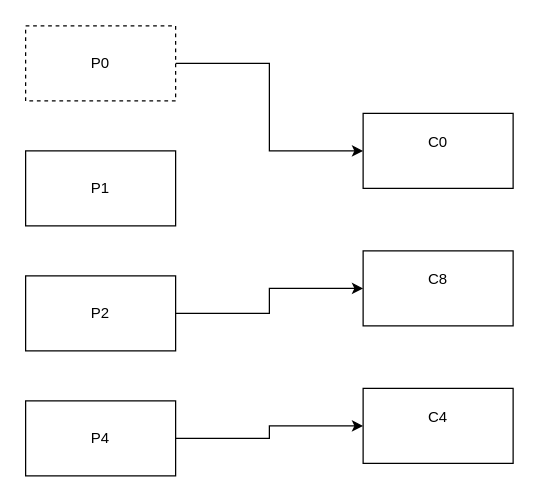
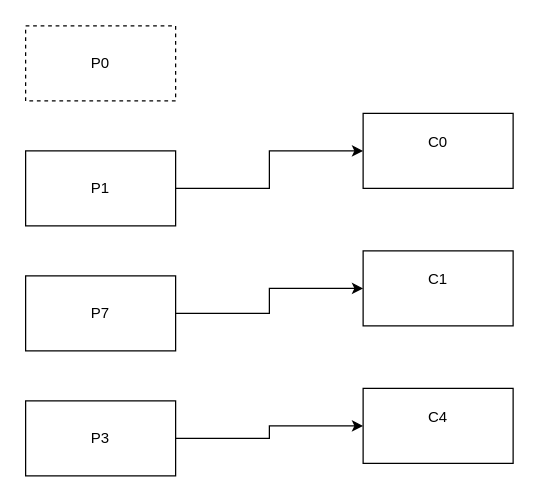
(264, 63) -> none
none -> (240, 188)
(438, 288) -> (438, 288)
(101, 313) -> (101, 313)
(101, 438) -> (101, 438)
